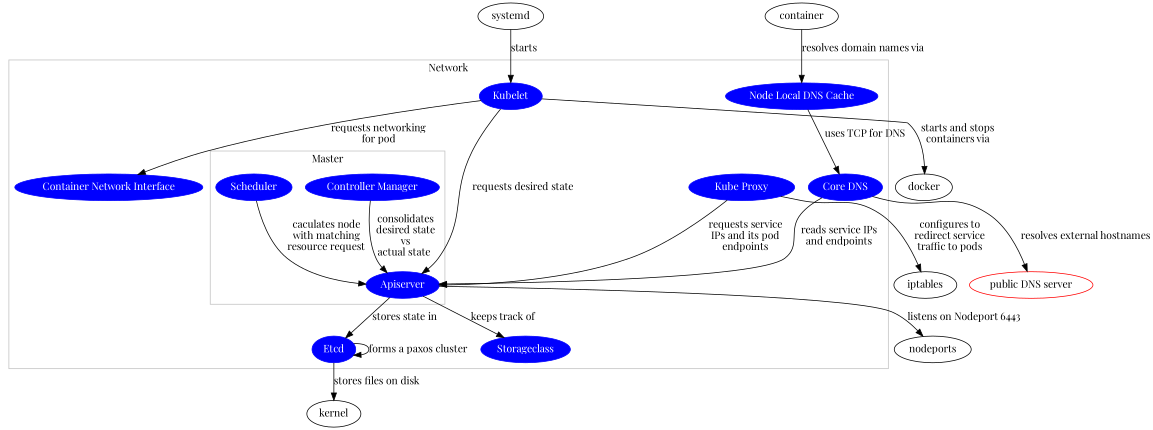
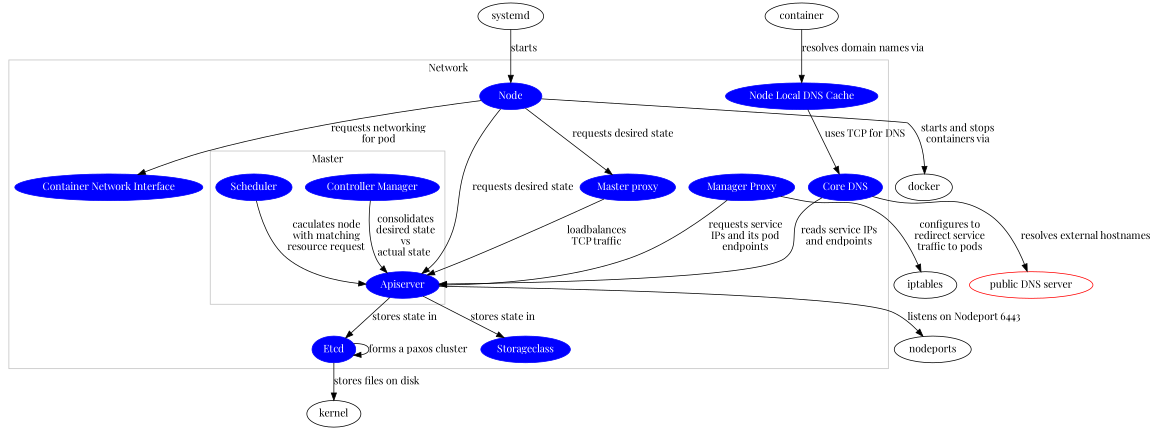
(511, 96) -> (511, 96)
none -> (628, 187)
(742, 187) -> (742, 187)
(503, 317) -> (503, 317)
